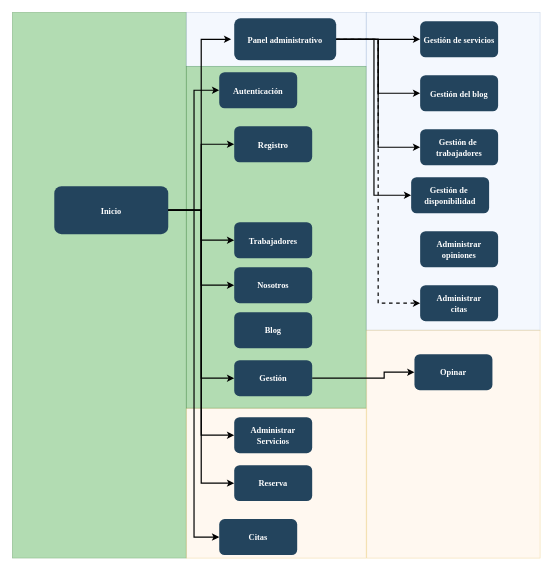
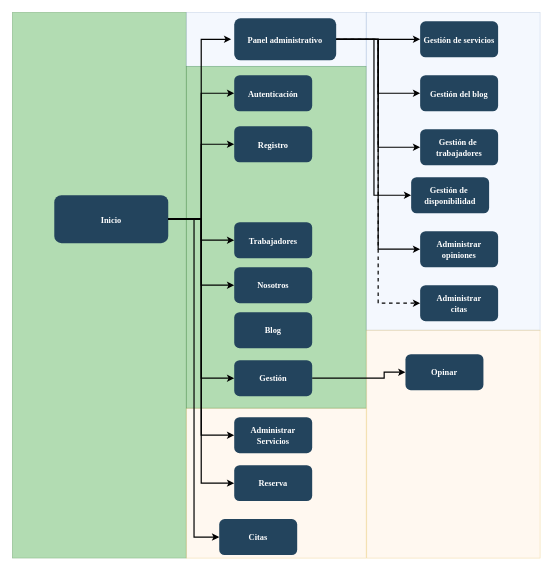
(258, 90) -> (273, 93)
(111, 210) -> (111, 219)
none -> (397, 249)
(454, 372) -> (445, 372)
